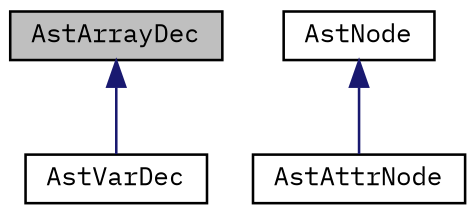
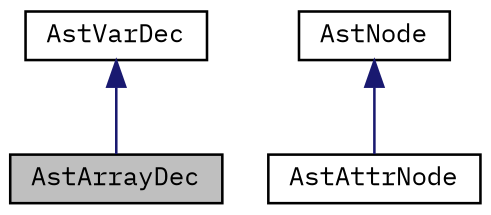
(116, 121) -> (116, 121)
